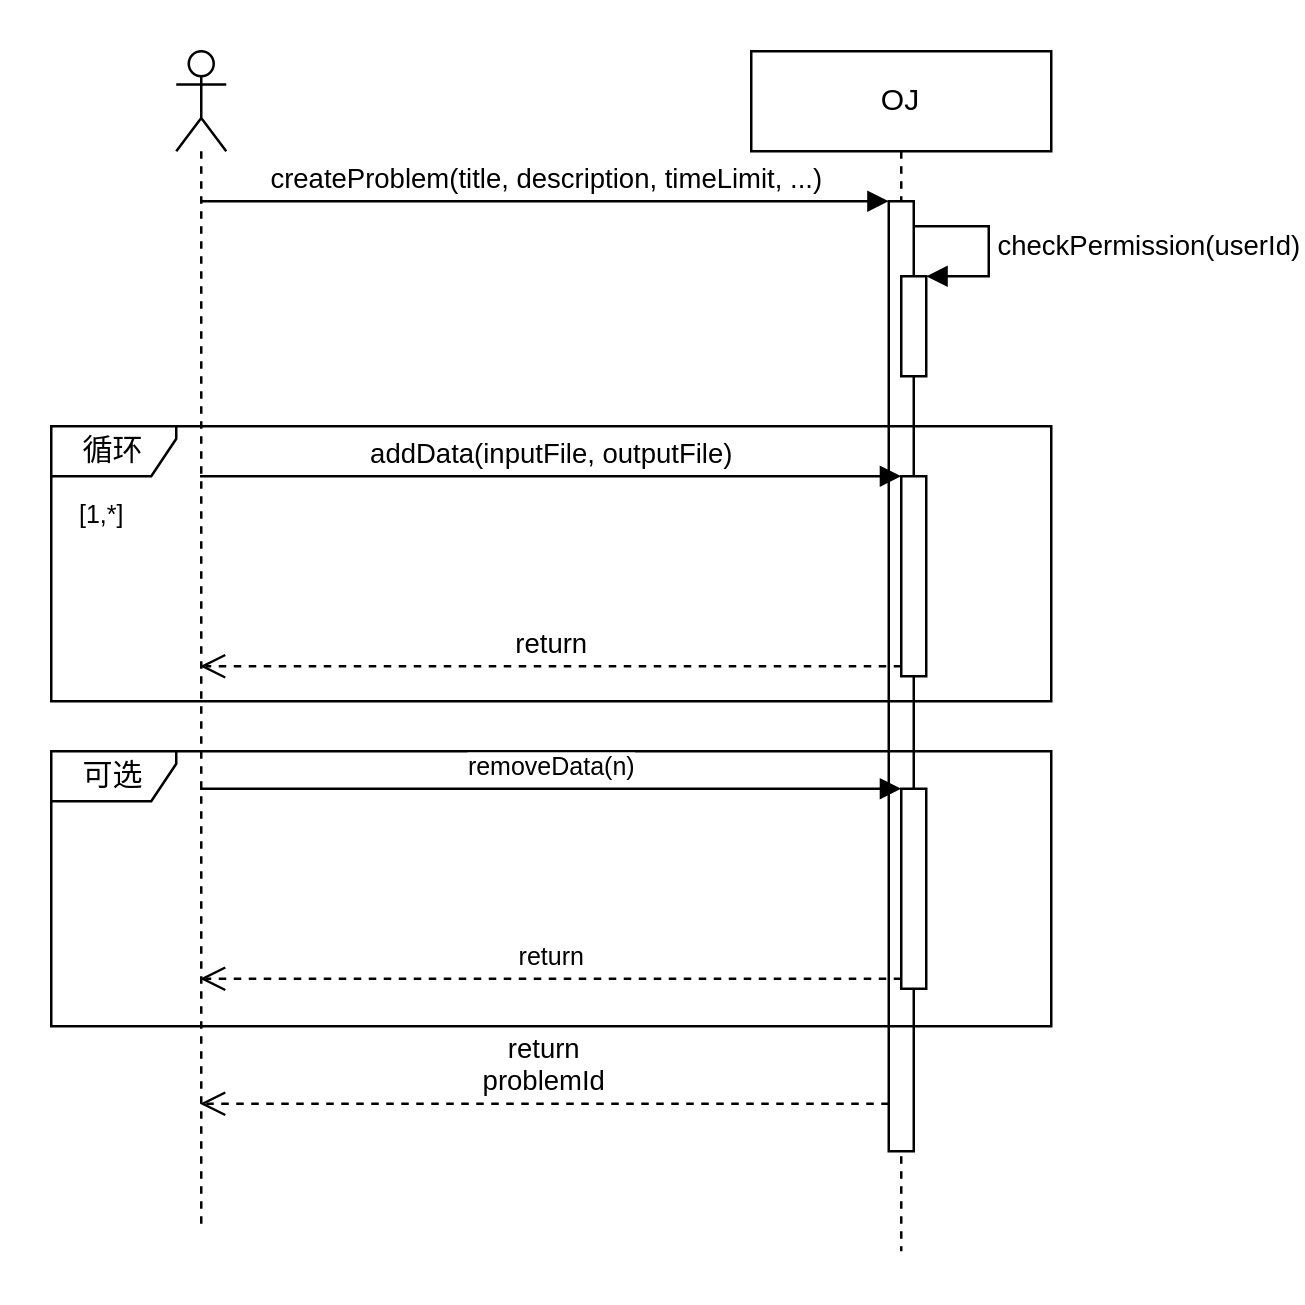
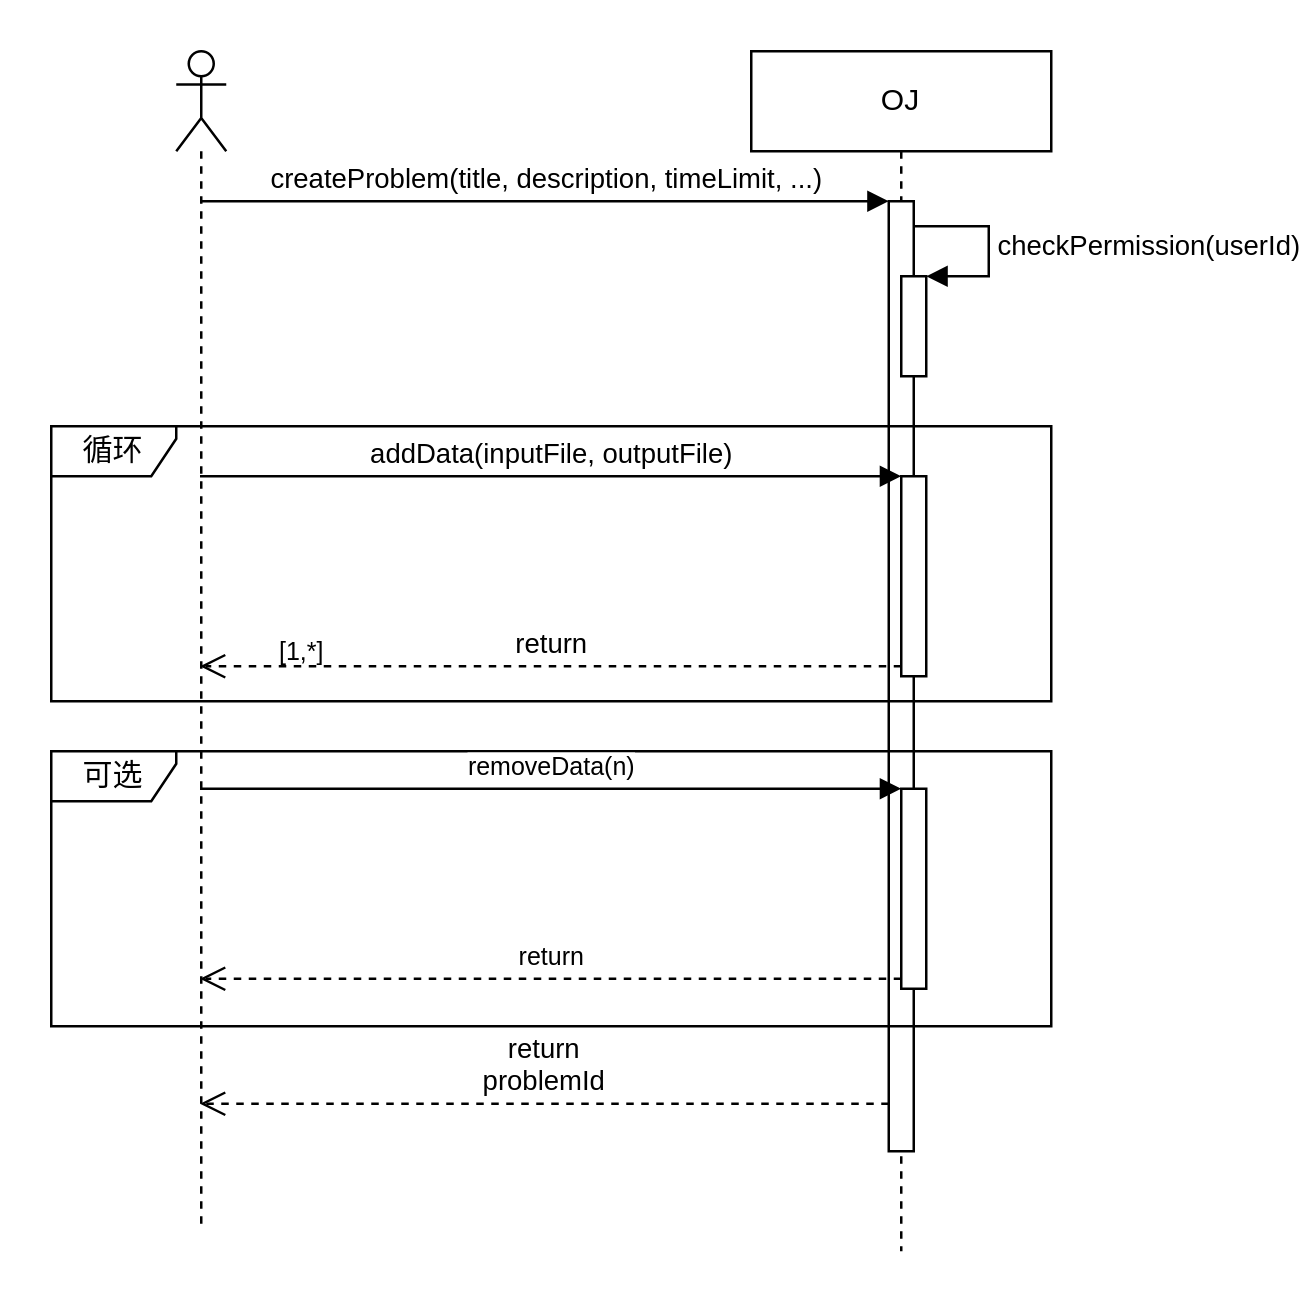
(101, 514) -> (301, 651)
